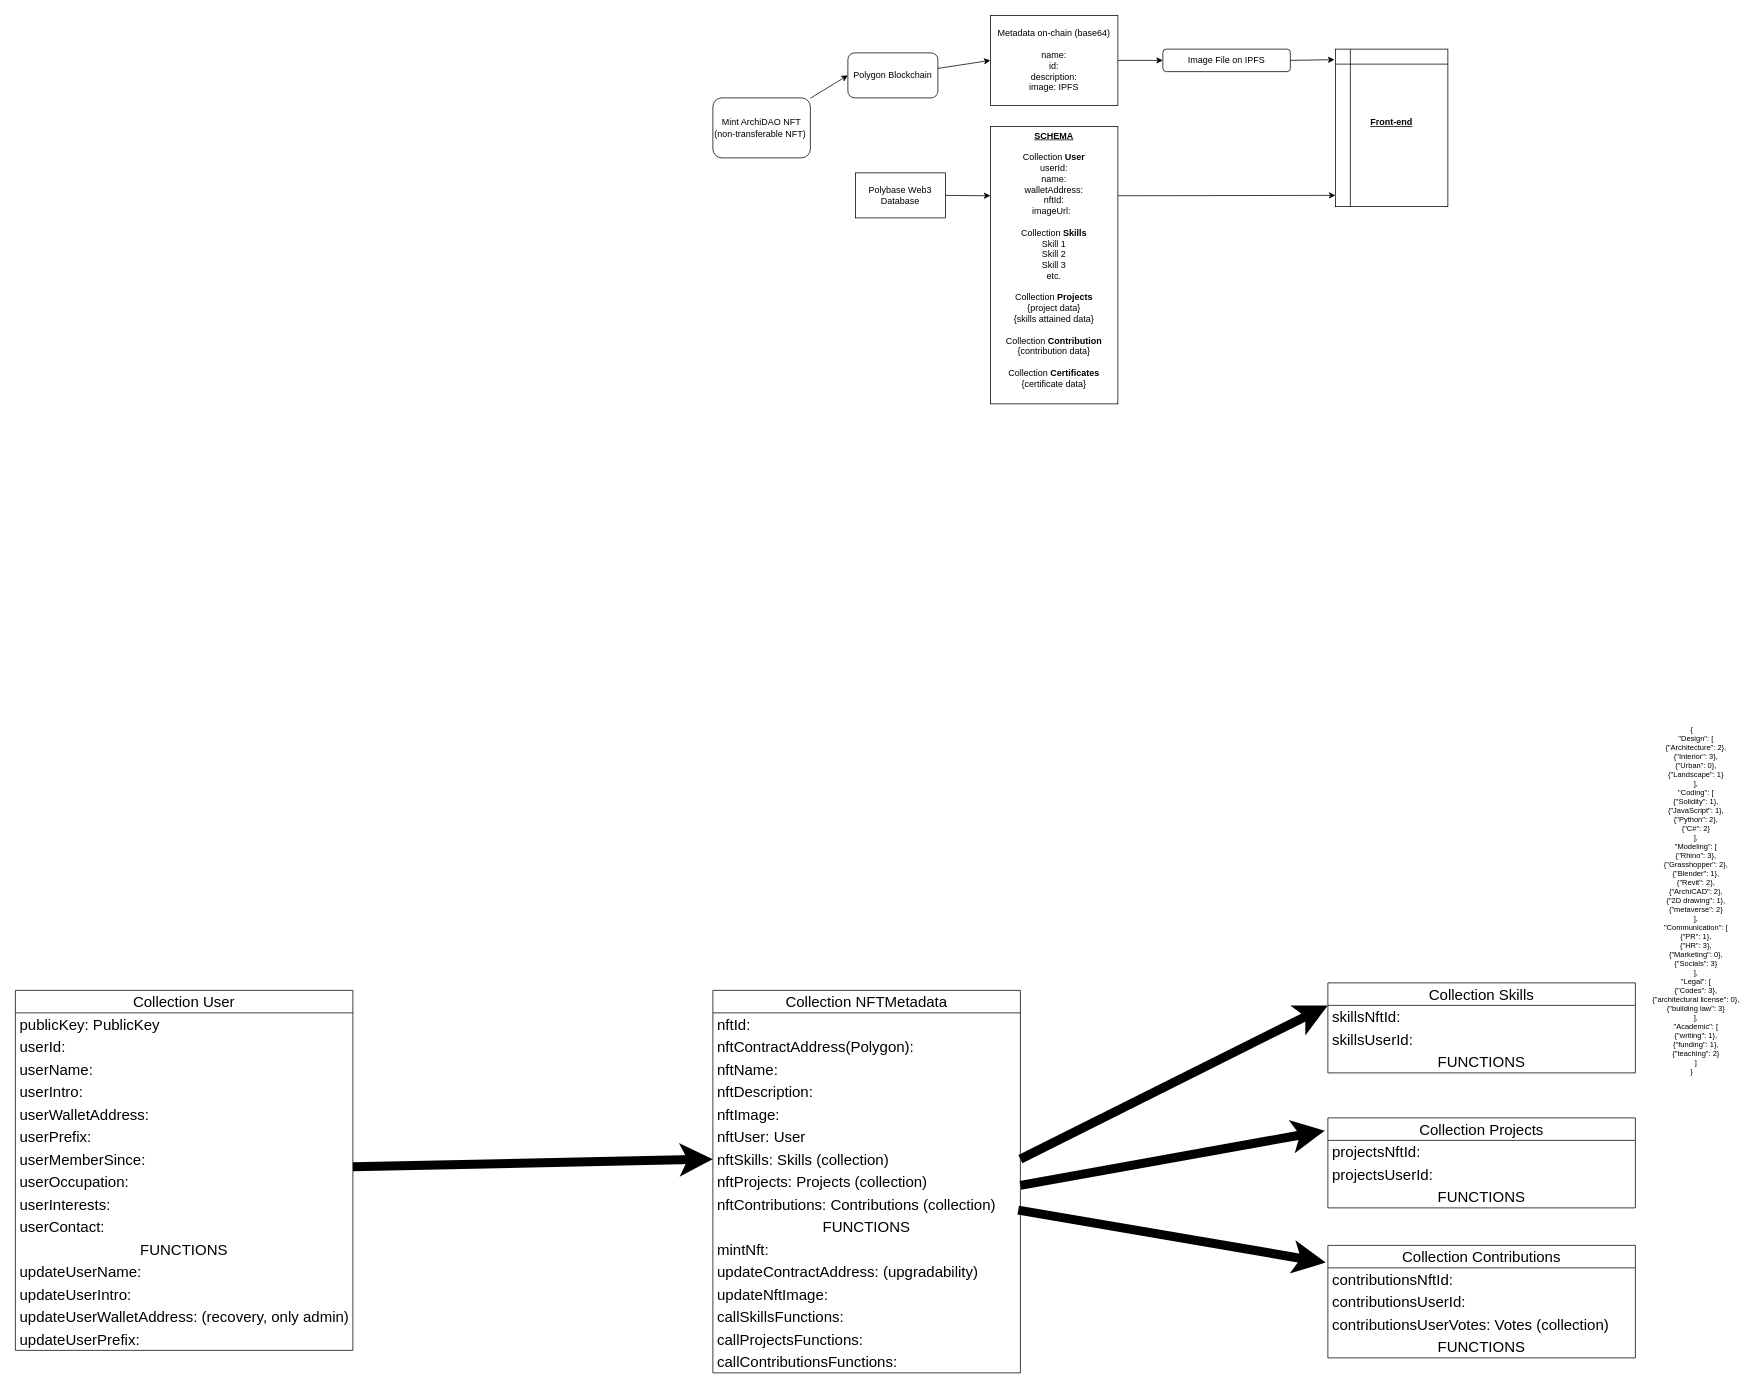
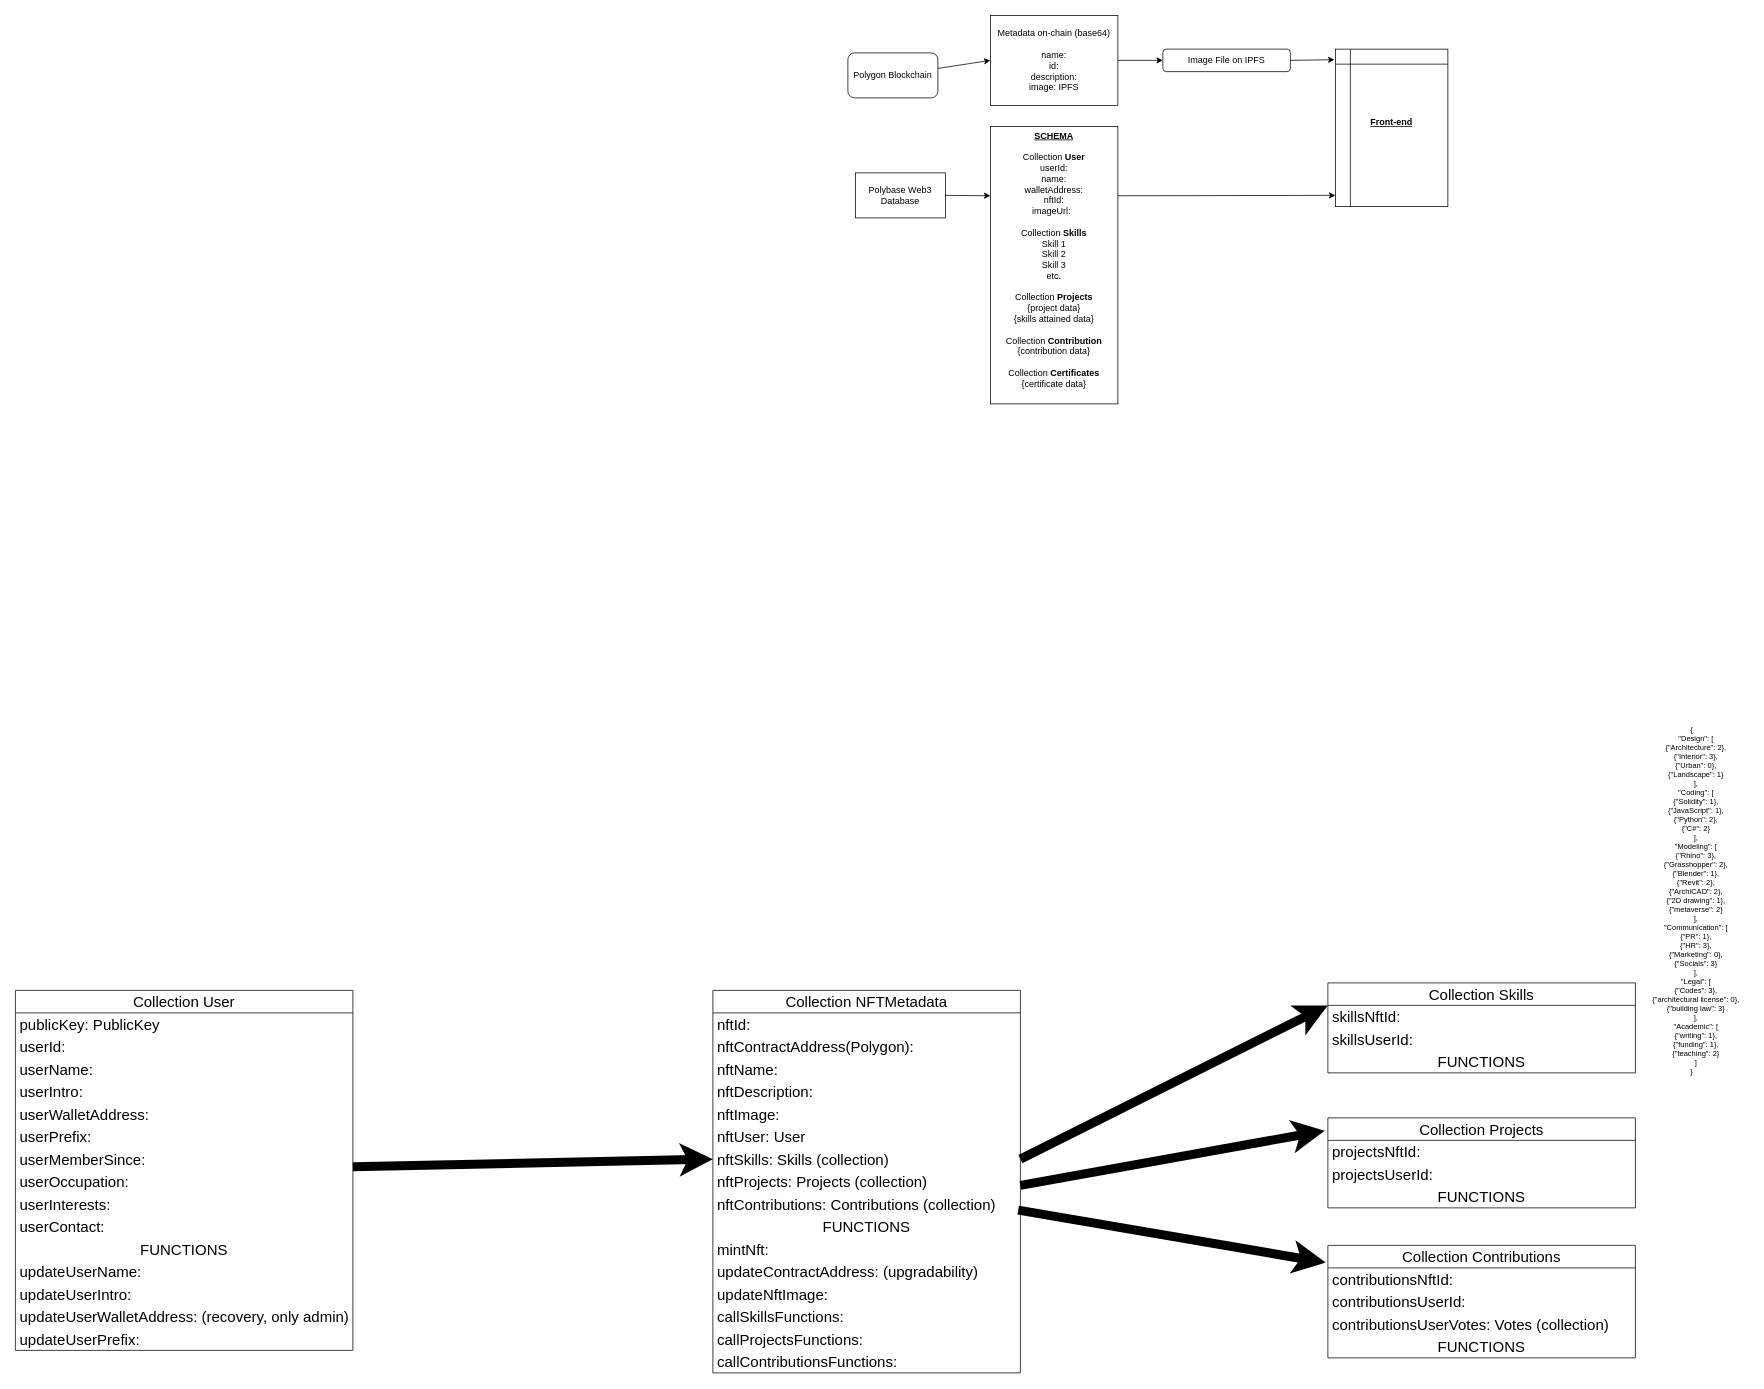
(827, 88) -> none
(762, 128) -> none
